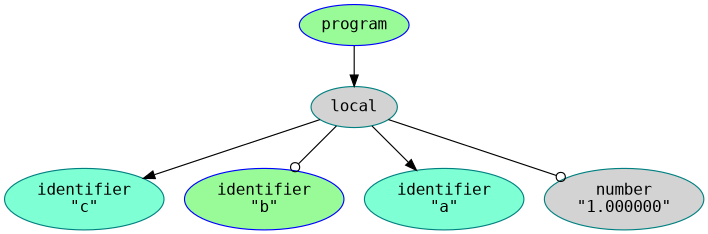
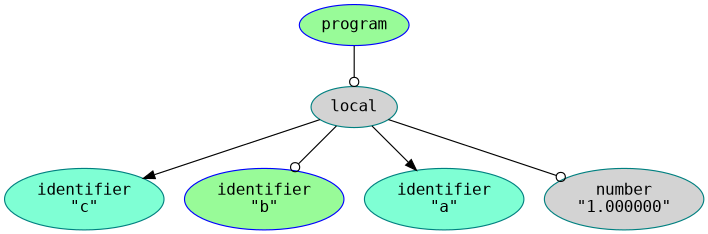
(354, 62) -> (354, 62)
